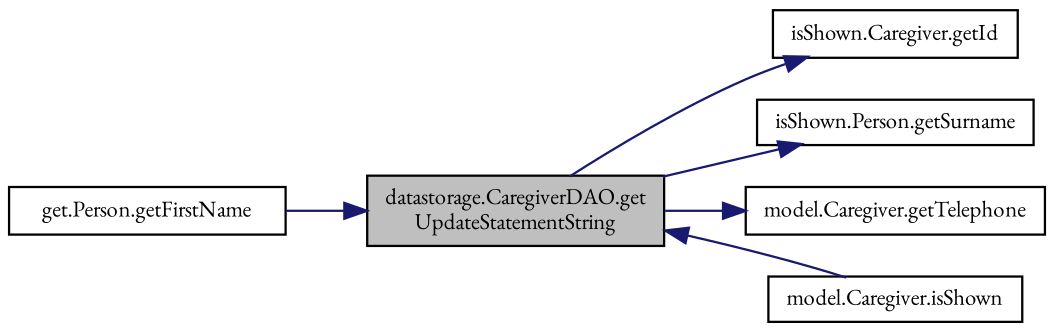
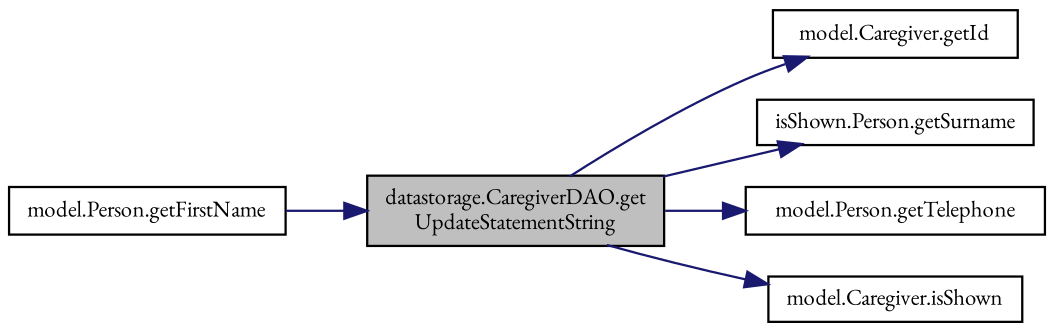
(895, 34) -> (895, 34)
(147, 211) -> (147, 211)
(895, 211) -> (895, 211)
(767, 255) -> (676, 263)
